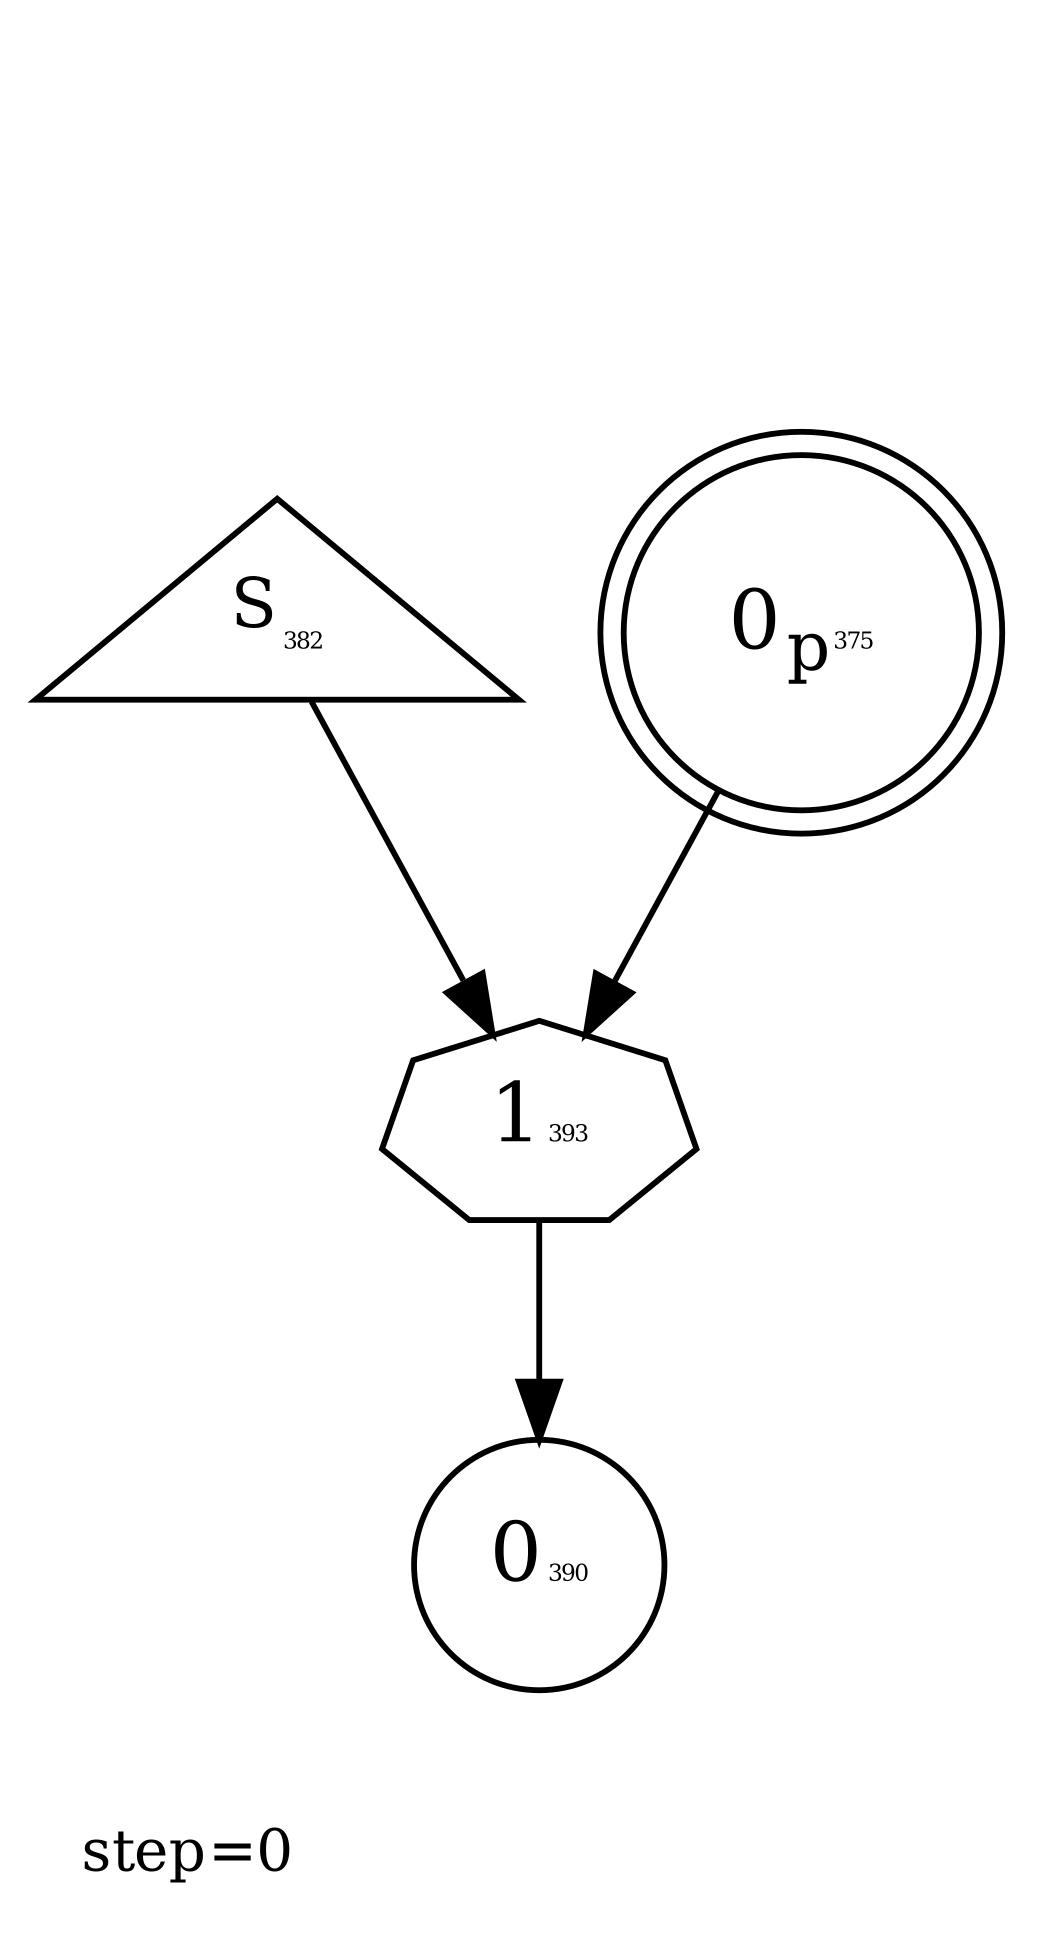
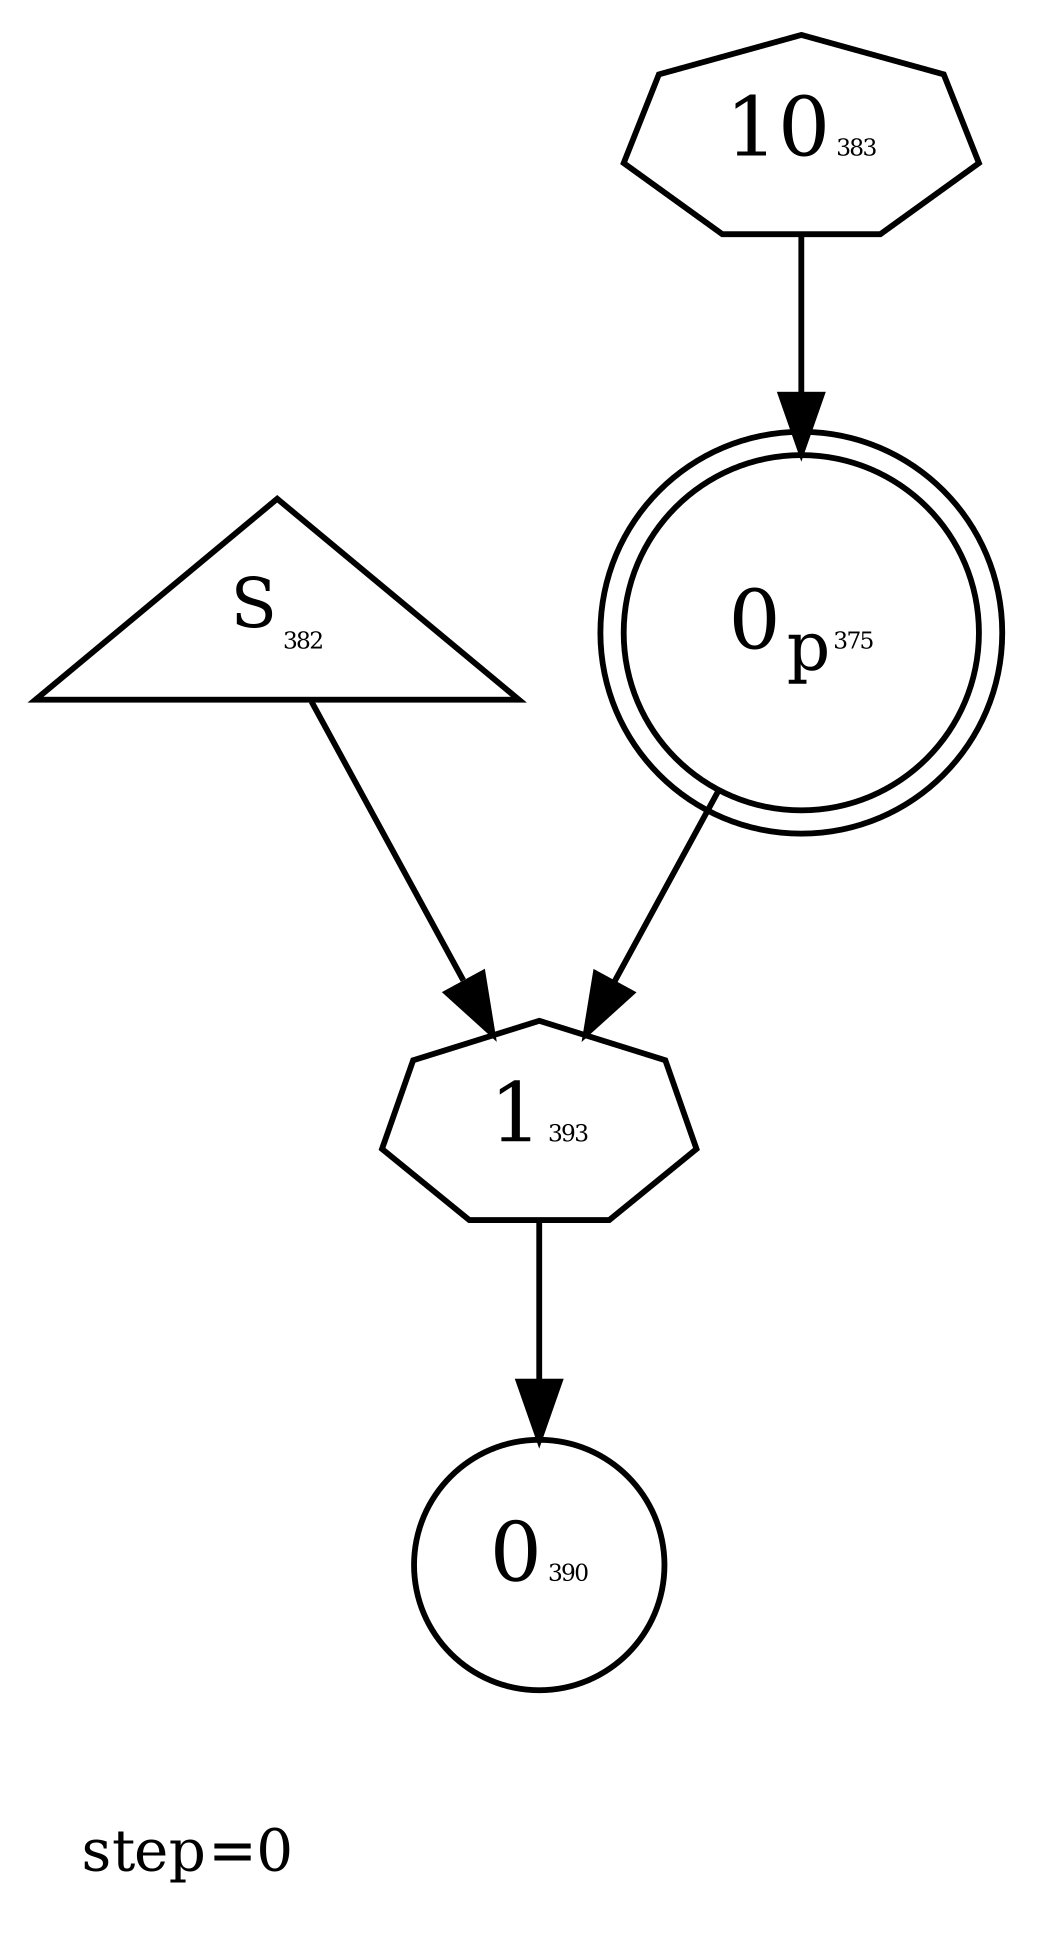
none -> (801, 140)
